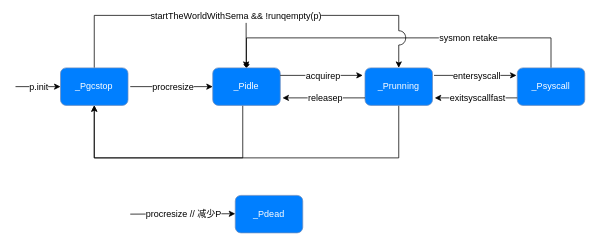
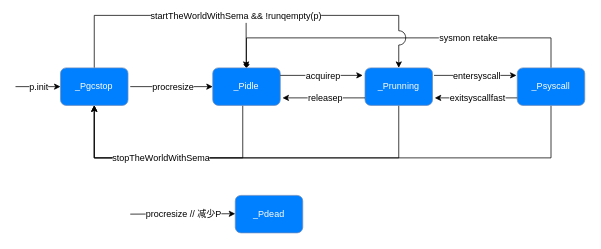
none -> (501, 158)
